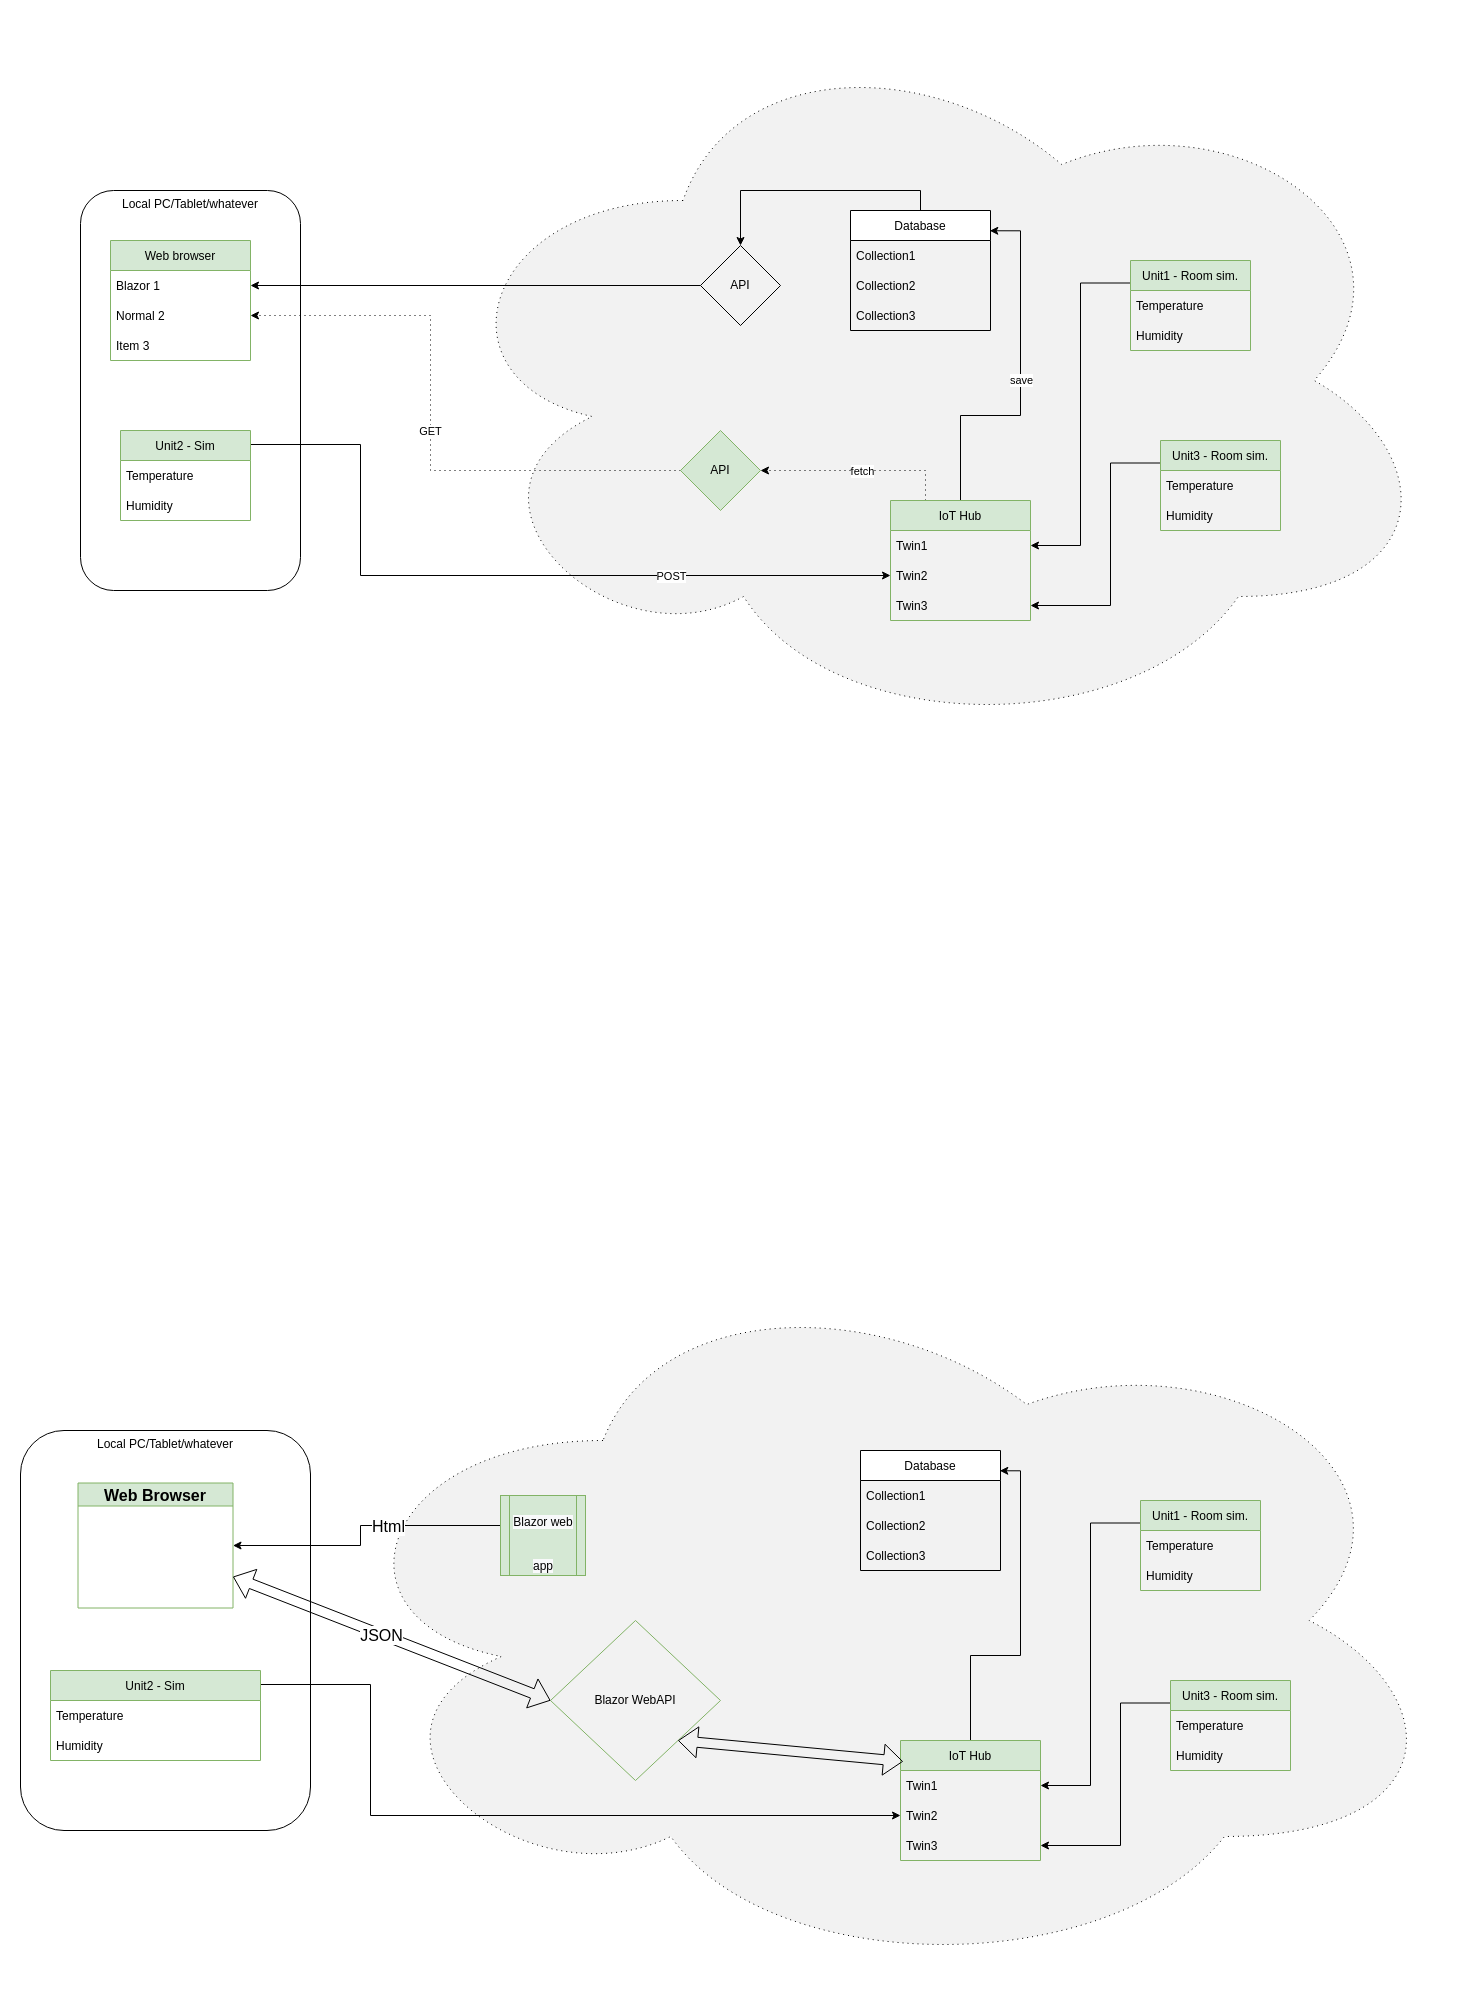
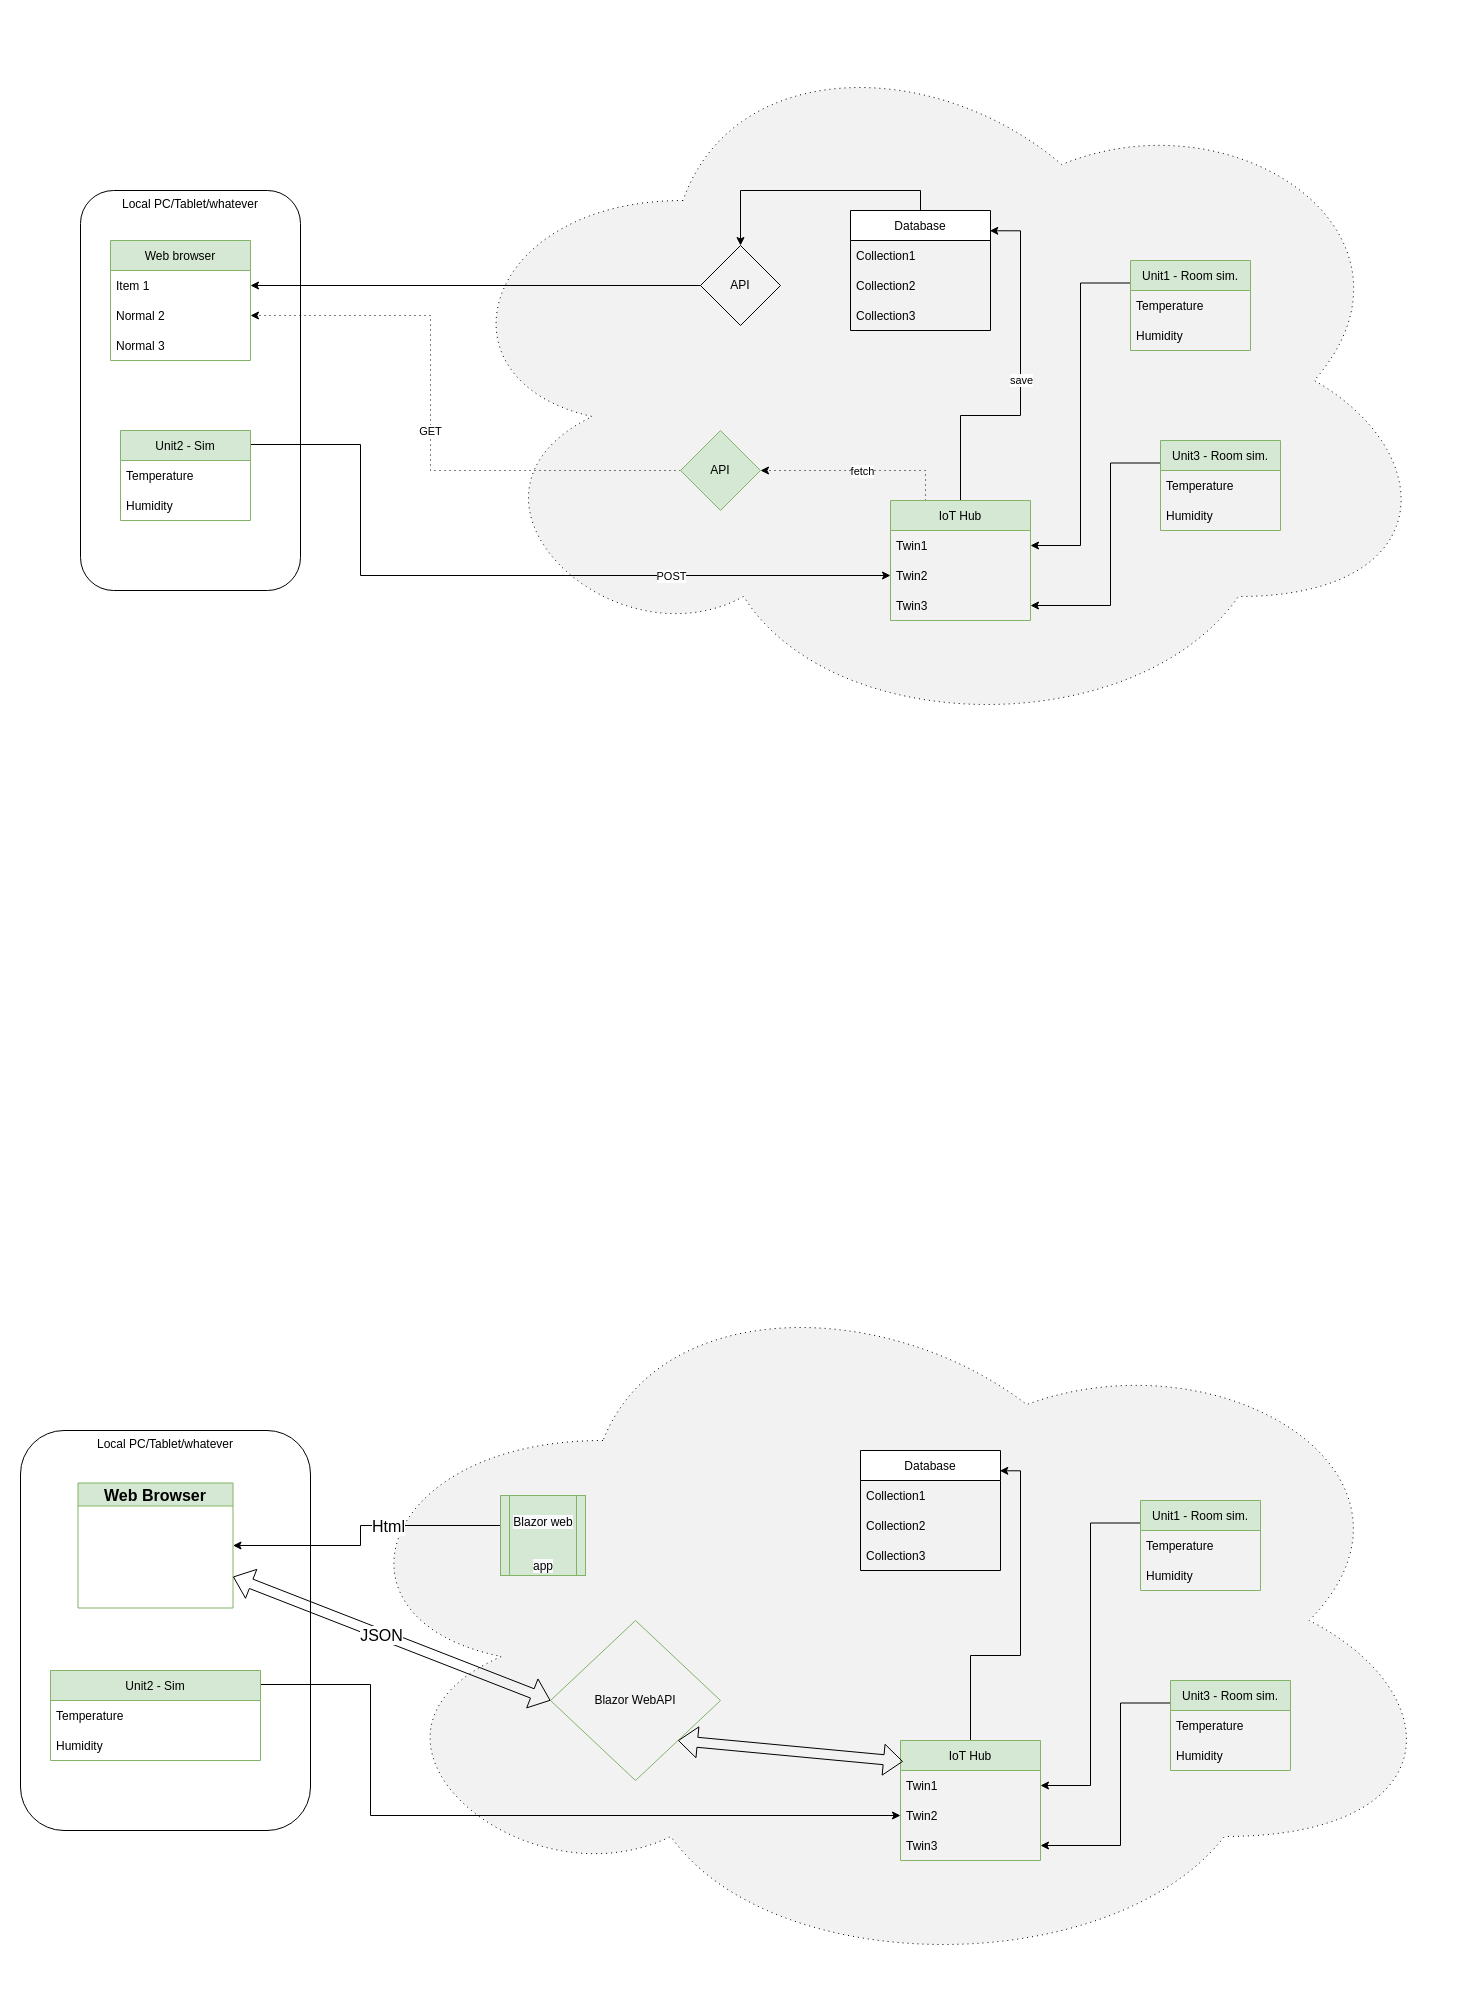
(140, 286) -> (135, 286)
(135, 346) -> (140, 346)
